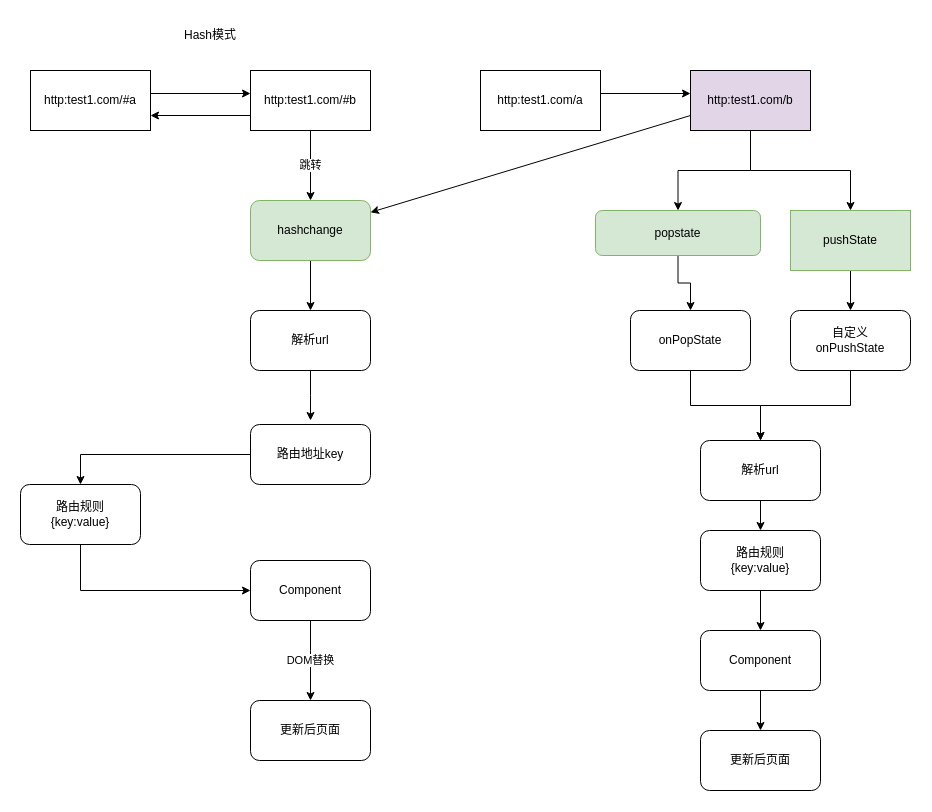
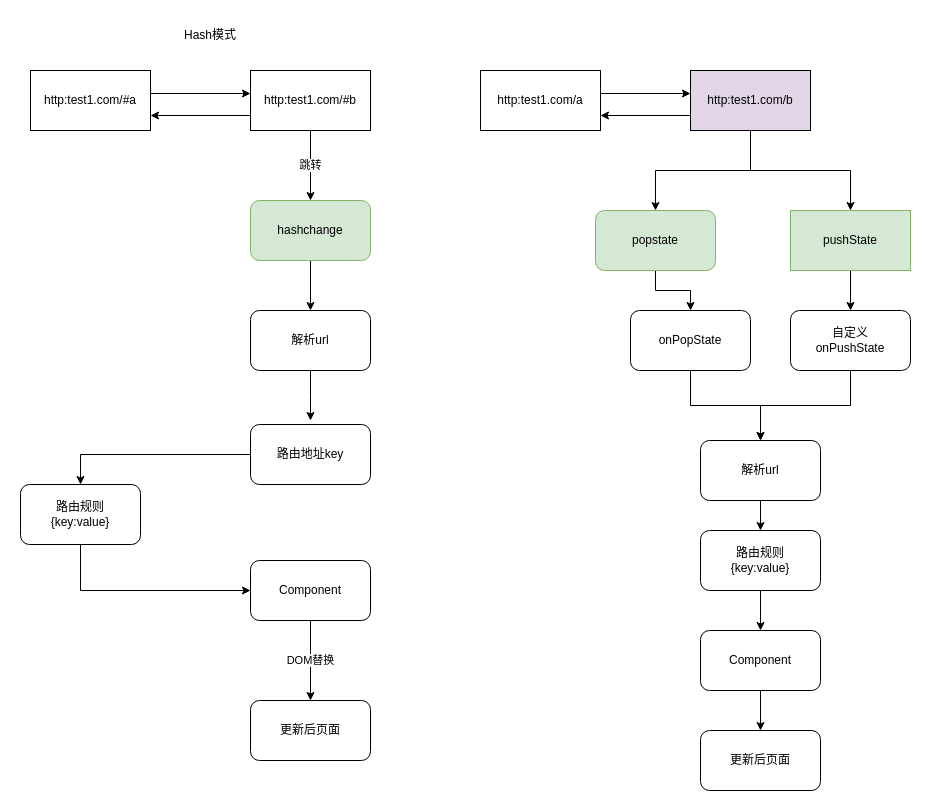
(534, 163) -> (649, 116)
(678, 233) -> (656, 241)
